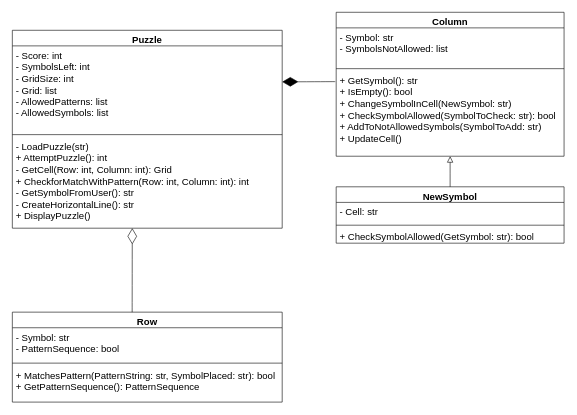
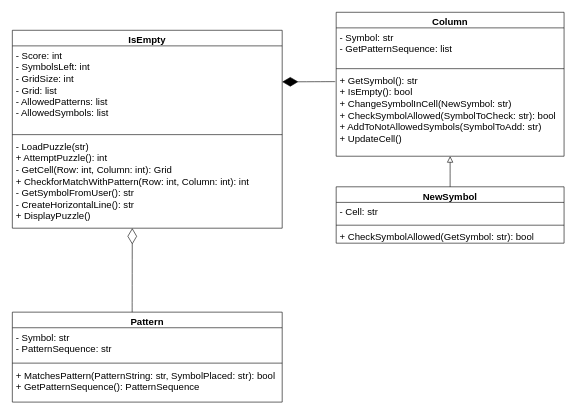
(147, 40) -> (147, 40)
(397, 44) -> (404, 44)
(147, 322) -> (147, 322)
(73, 344) -> (71, 344)
